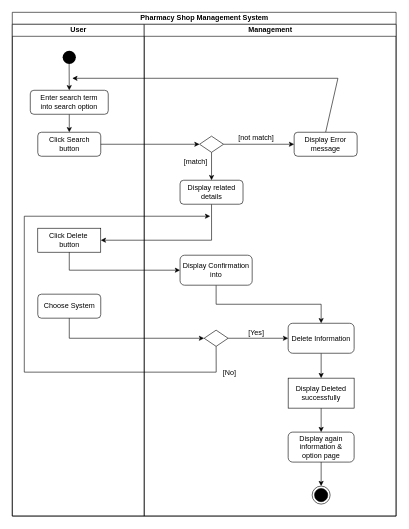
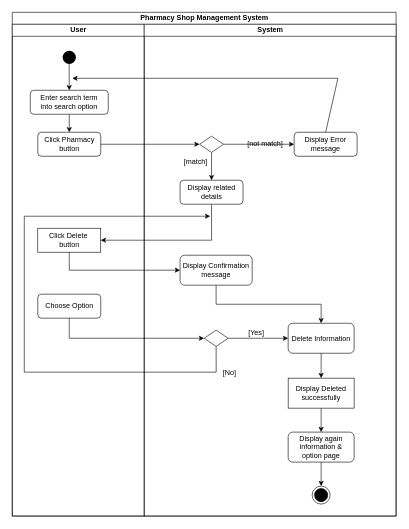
(271, 30) -> (271, 30)
(256, 138) -> (265, 144)
(70, 144) -> (70, 144)
(216, 270) -> (216, 270)
(70, 306) -> (70, 306)
